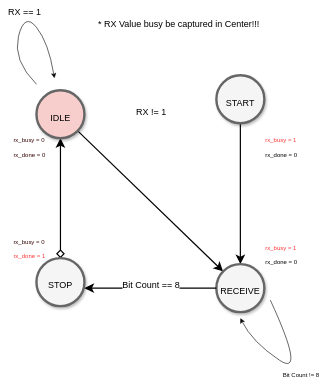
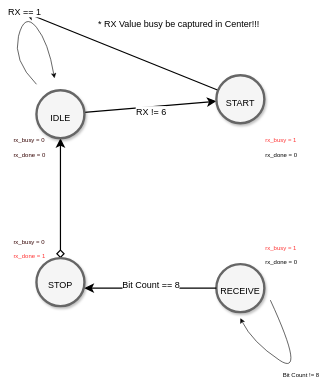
(151, 111) -> (151, 111)
(60, 114) -> (60, 114)
(240, 191) -> (124, 53)
(149, 200) -> (183, 104)
